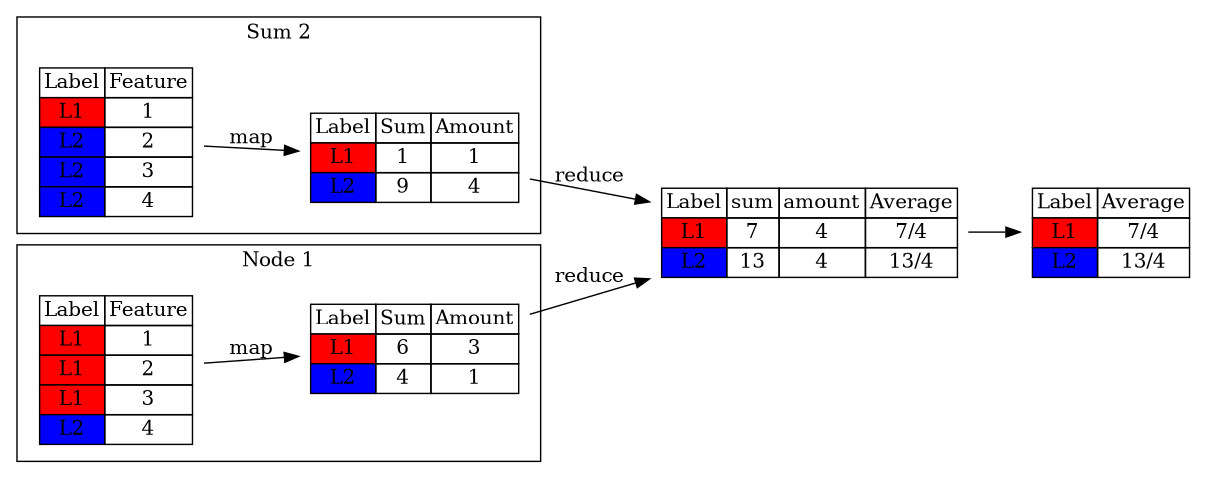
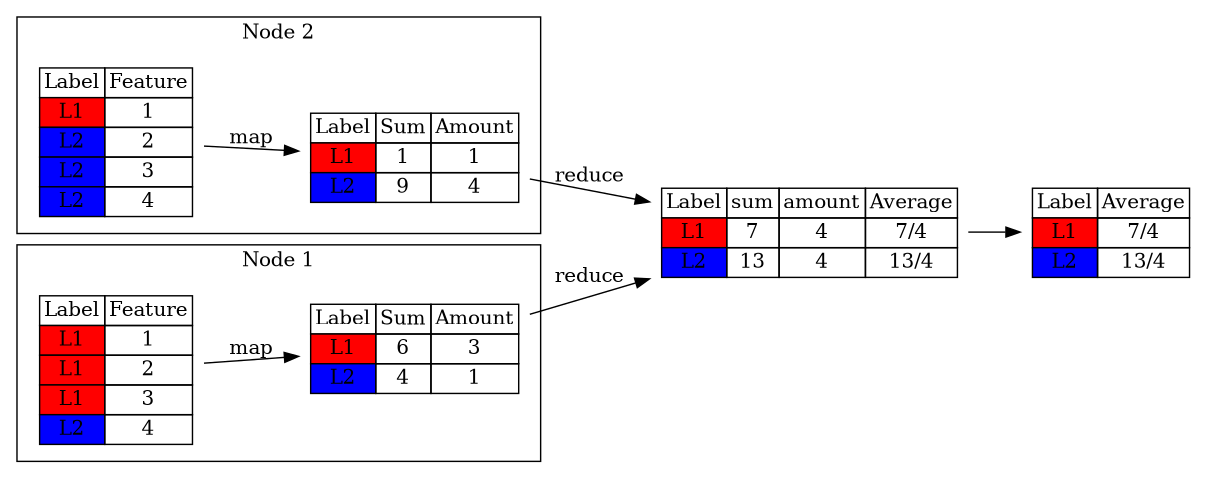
(279, 33) -> (279, 33)
